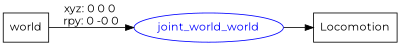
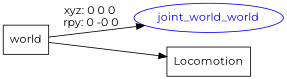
(294, 28) -> (104, 49)
